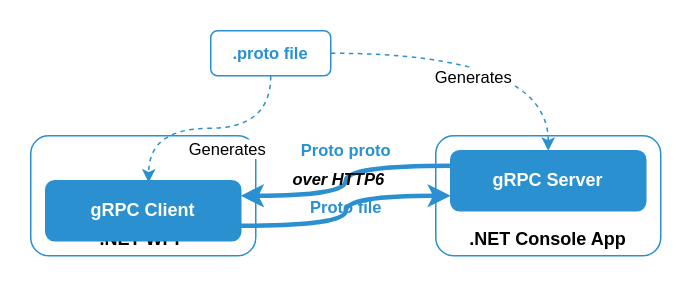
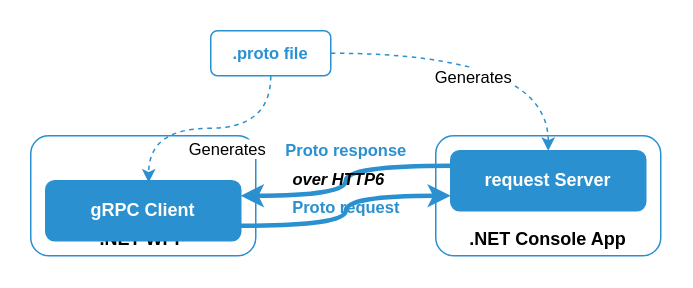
(347, 151) -> (347, 151)
(548, 181) -> (548, 181)
(347, 208) -> (347, 208)
